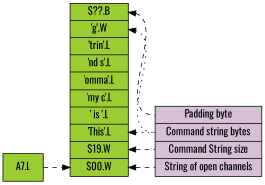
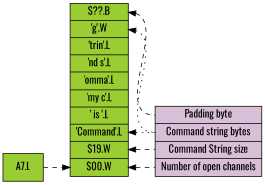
(99, 132) -> (99, 132)
(208, 167) -> (208, 167)
